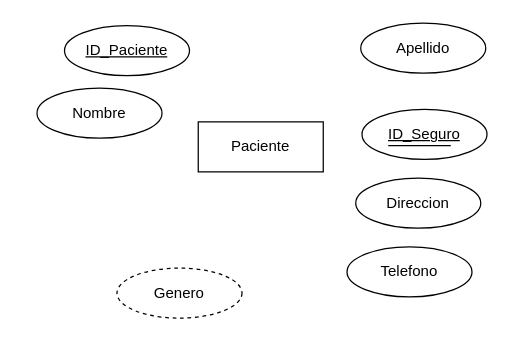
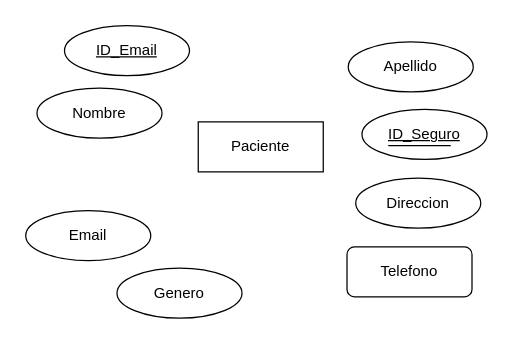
(423, 48) -> (411, 67)
(127, 51) -> (127, 51)
none -> (88, 236)
(409, 272) -> (409, 272)
(179, 293) -> (179, 293)
